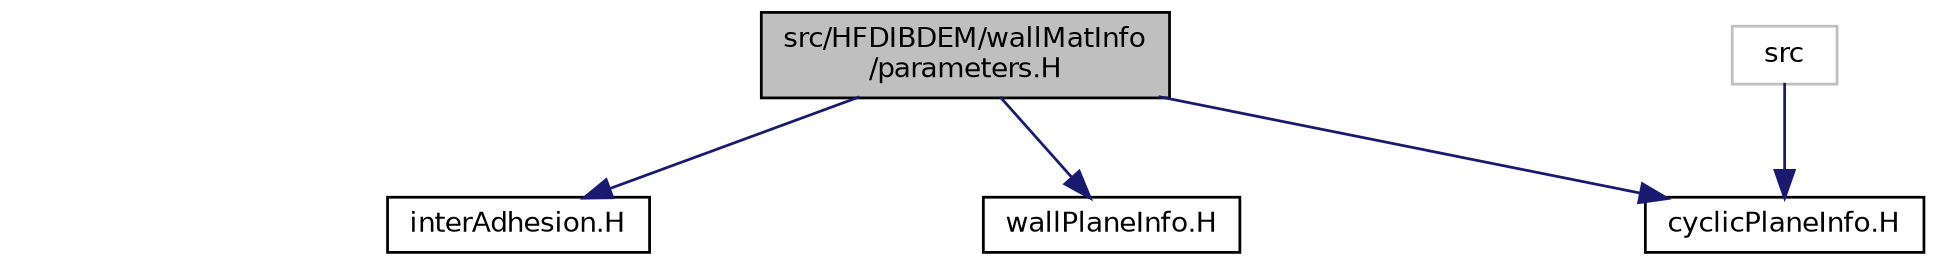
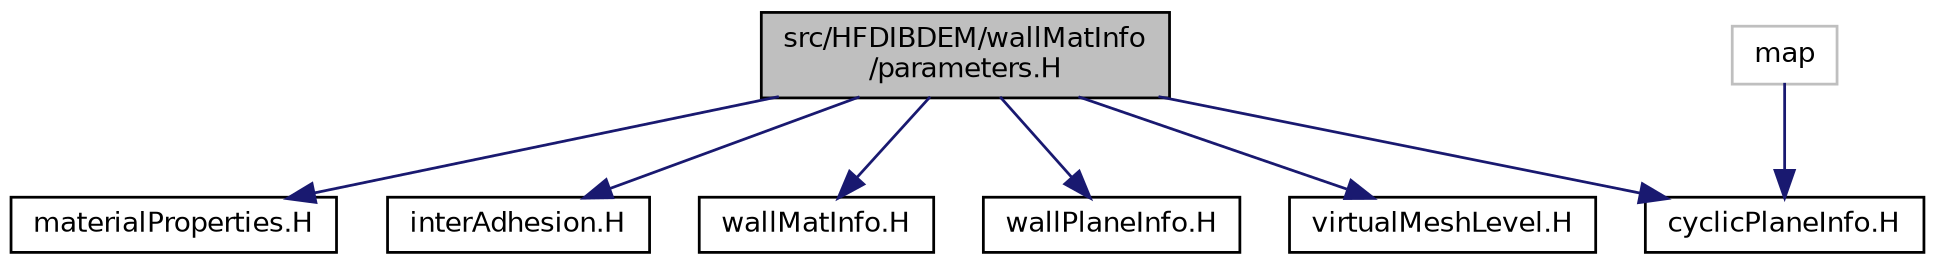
(1785, 55) -> (1785, 55)
none -> (174, 225)
none -> (816, 225)
none -> (1443, 225)
